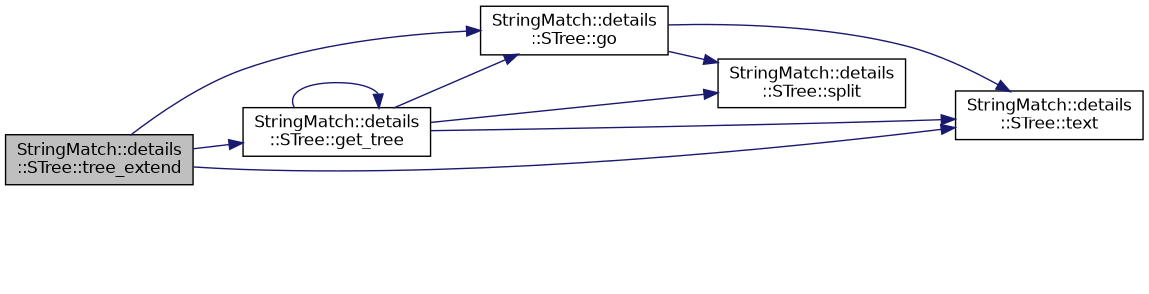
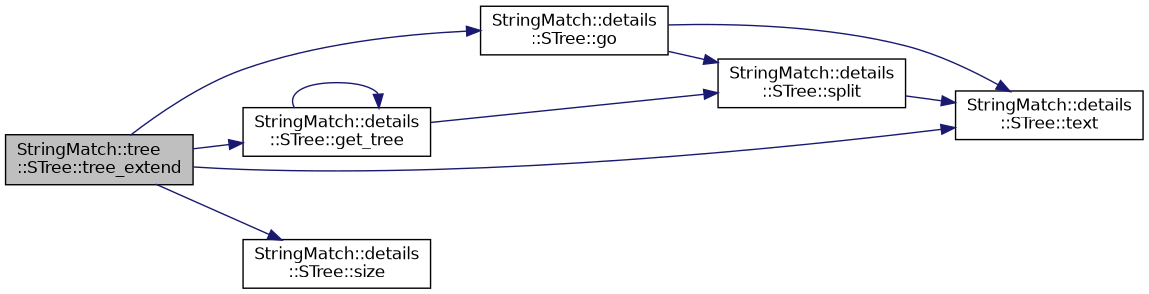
(449, 84) -> none
(686, 126) -> (924, 98)
(99, 160) -> (99, 160)
none -> (337, 264)
